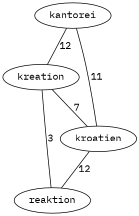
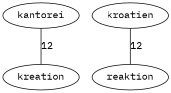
(88, 77) -> none
(70, 108) -> none
(46, 139) -> none
